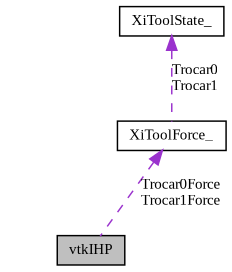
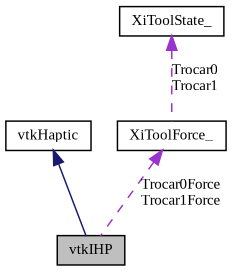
none -> (48, 136)
